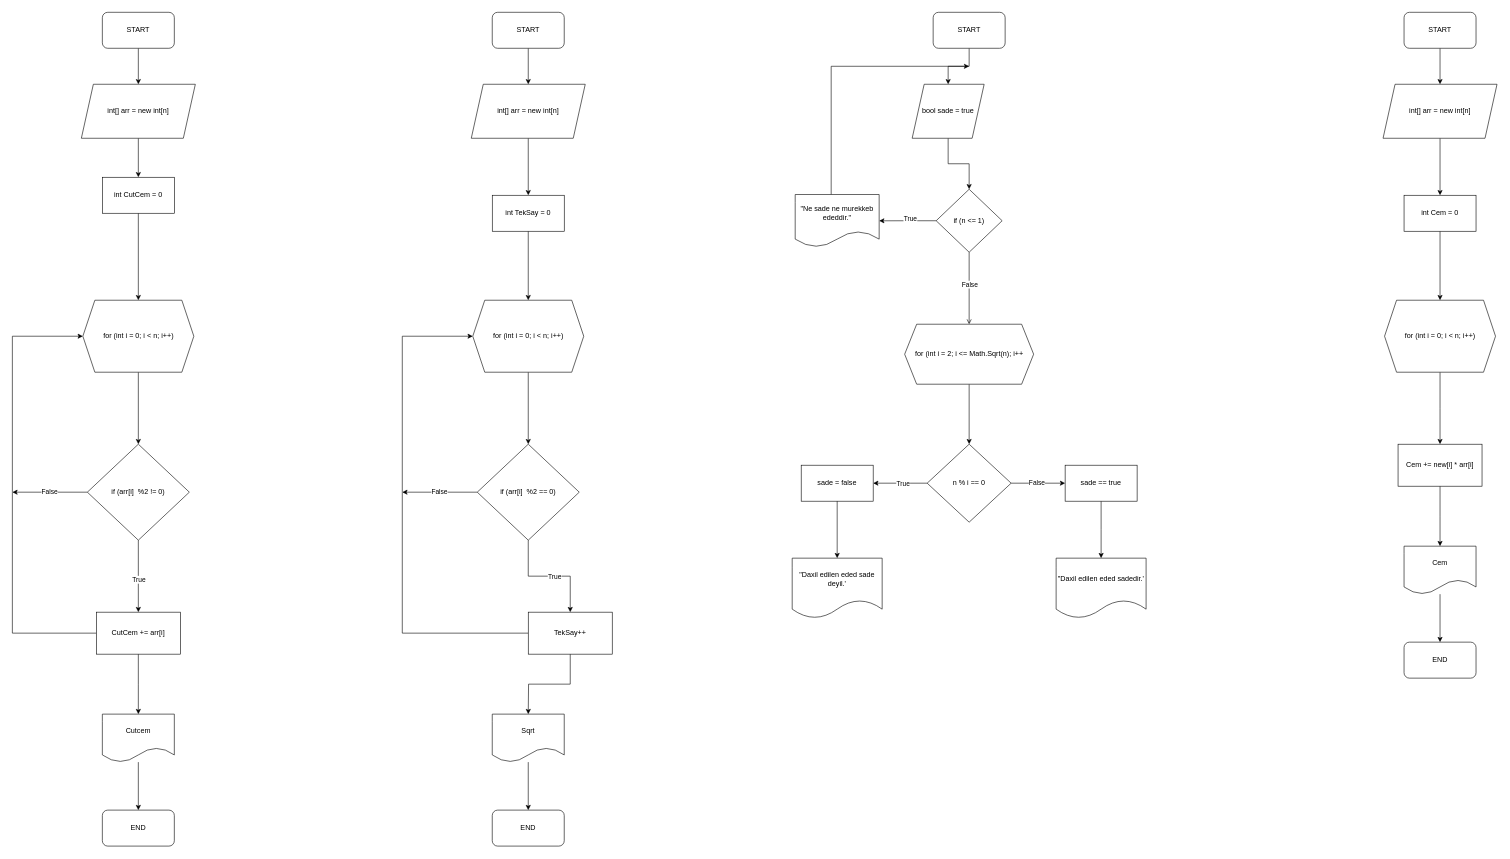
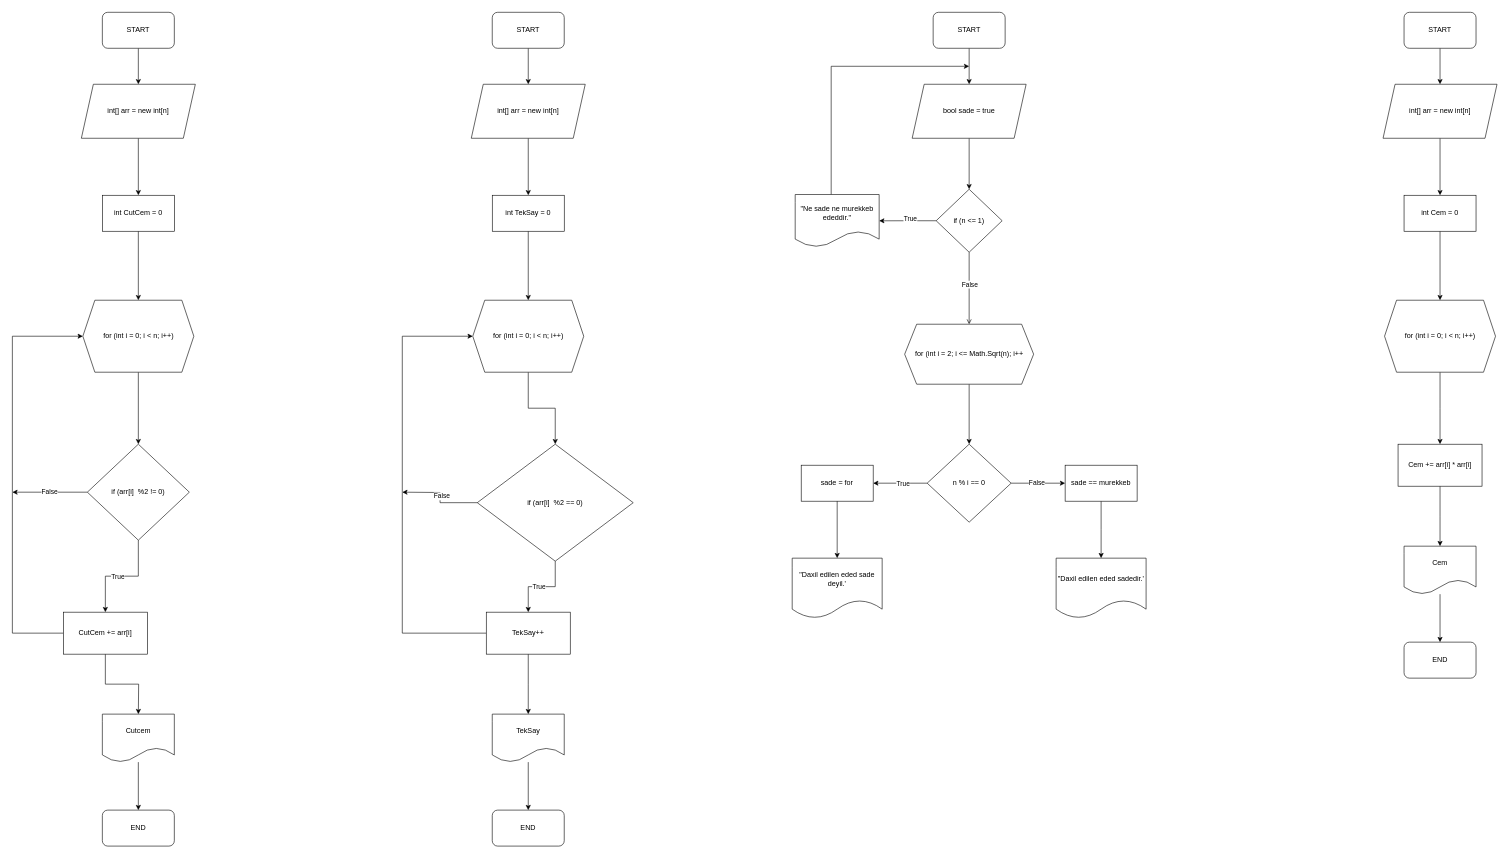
(948, 111) -> (969, 111)
(138, 195) -> (138, 213)
(1440, 465) -> (1440, 465)
(837, 483) -> (837, 483)
(1101, 483) -> (1101, 483)
(528, 492) -> (555, 503)
(138, 633) -> (105, 633)
(570, 633) -> (528, 633)
(528, 731) -> (528, 731)
